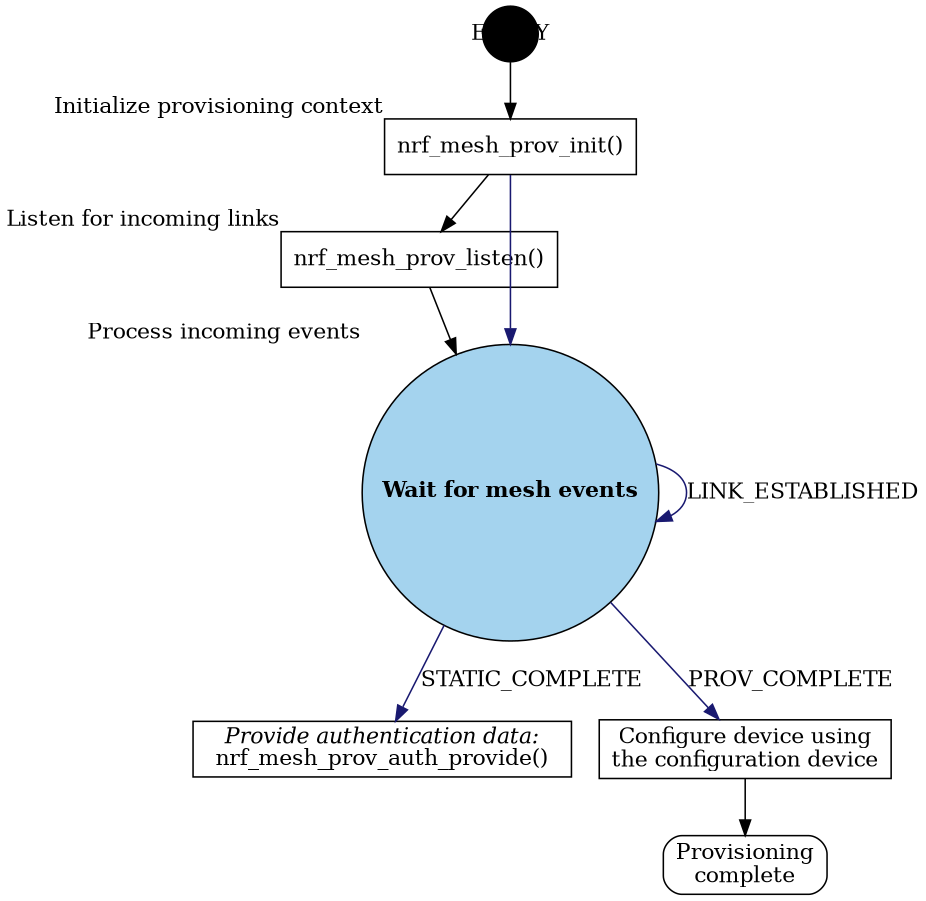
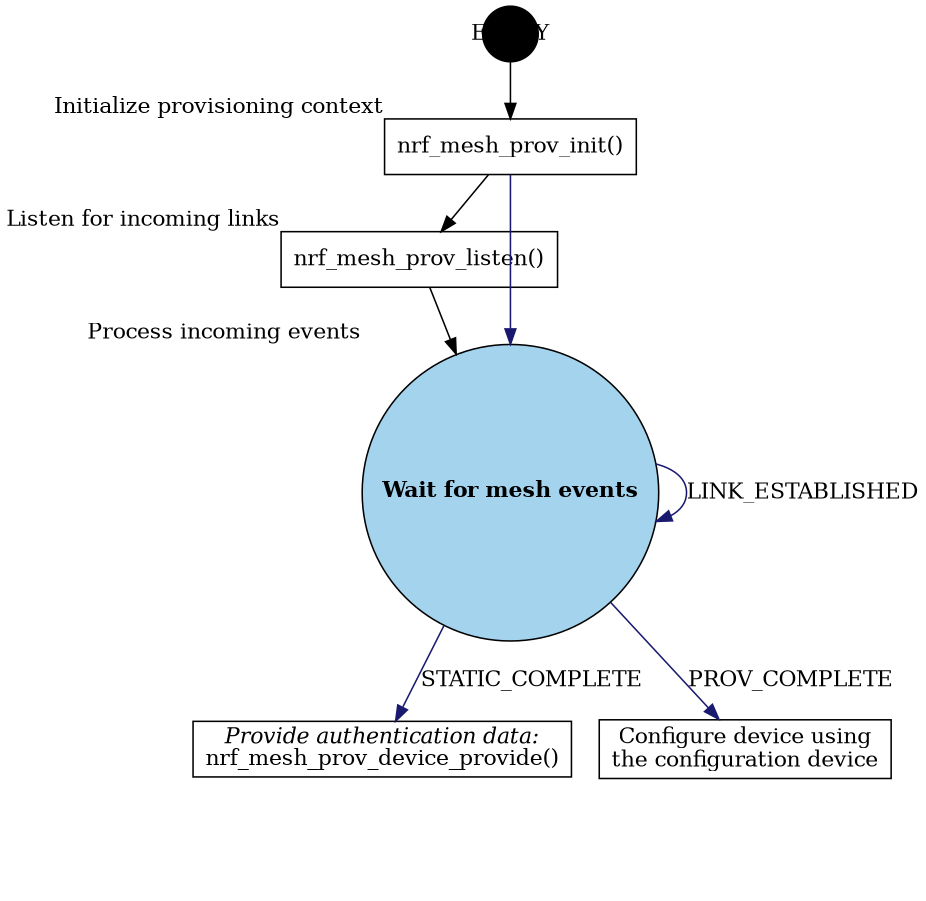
(382, 758) -> (382, 758)
(745, 865) -> none
